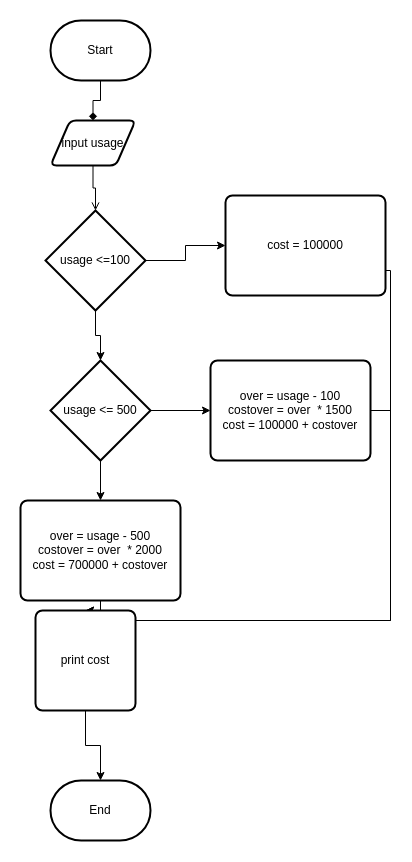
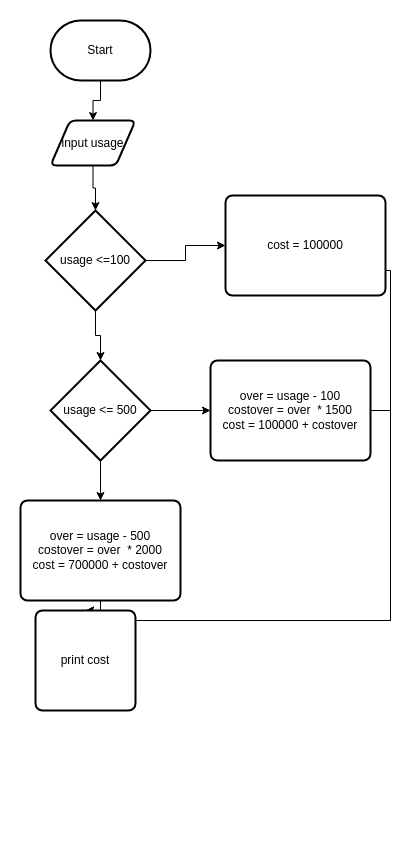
(93, 111) -> (93, 112)
(96, 203) -> (96, 202)
(90, 746) -> none
(101, 811) -> none
